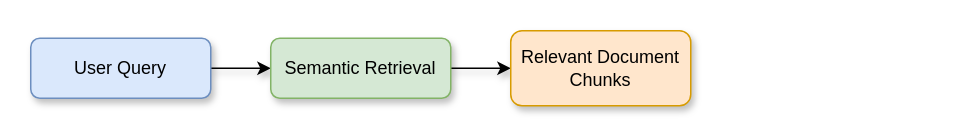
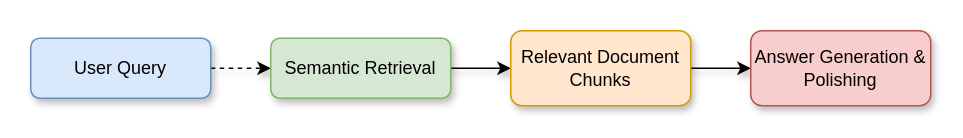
(235, 68) -> (235, 68)
none -> (716, 68)
none -> (841, 68)
